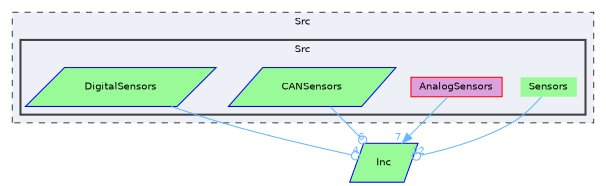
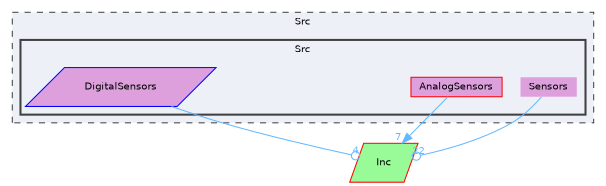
(121, 87) -> (121, 87)
(312, 87) -> none
(549, 87) -> (549, 87)
(384, 163) -> (384, 163)
